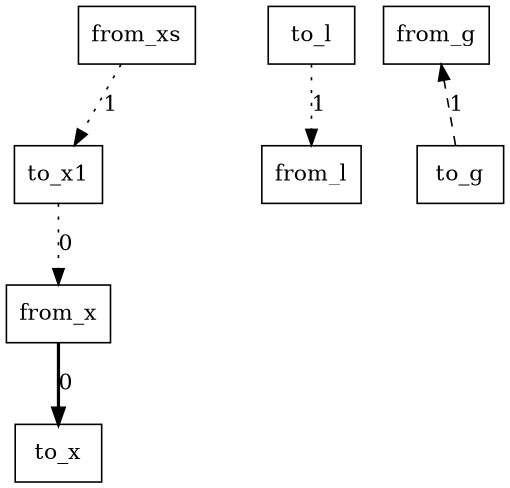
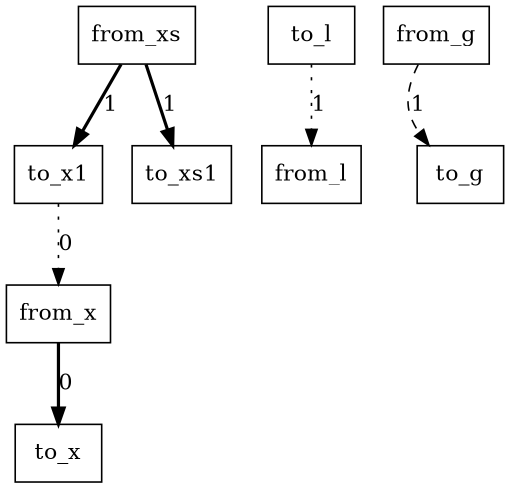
(102, 98) -> (102, 98)
(450, 113) -> (408, 99)
none -> (182, 175)
